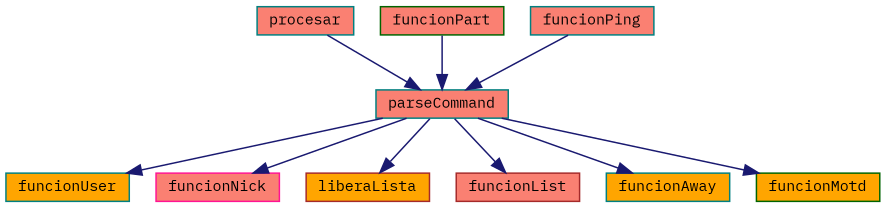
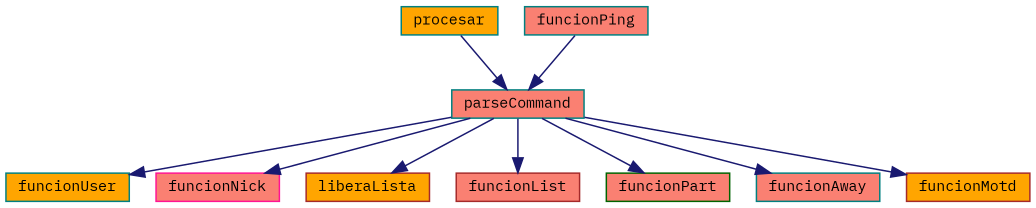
(305, 21) -> (450, 21)
(442, 55) -> (586, 142)
(668, 187) -> (818, 187)
(818, 187) -> (968, 187)
